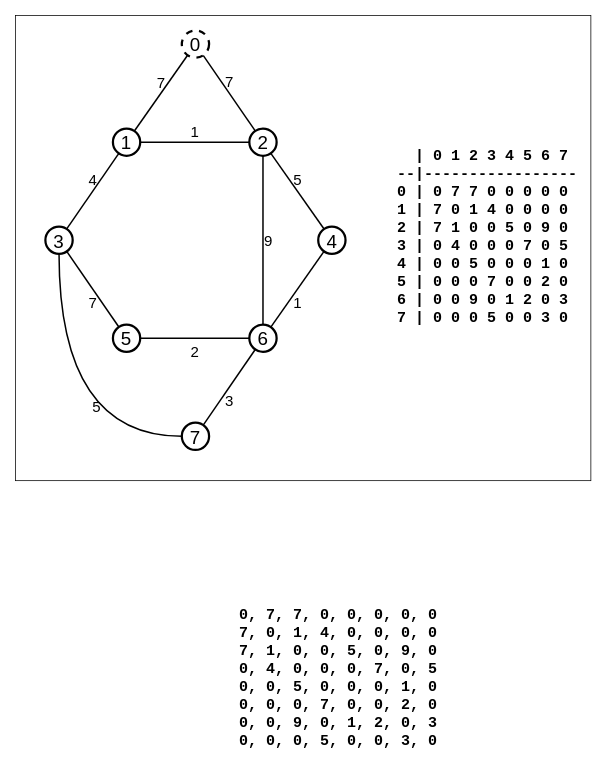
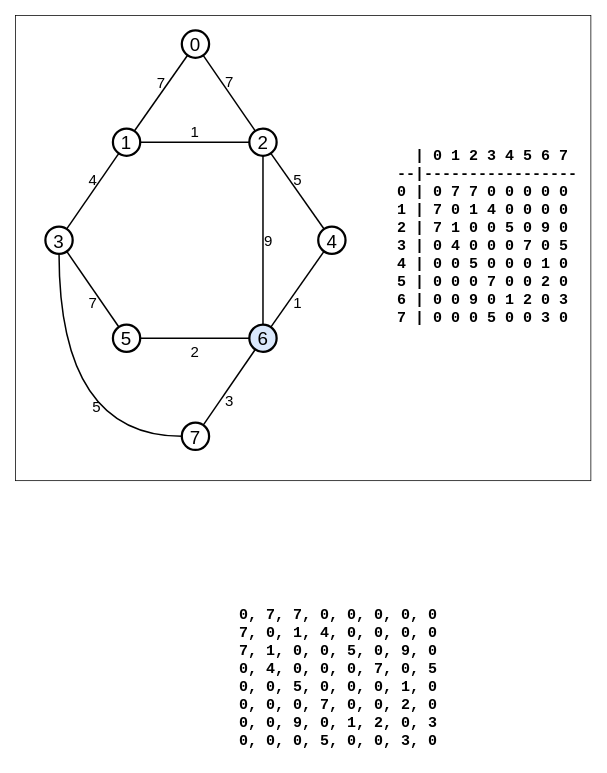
(195, 44) -> (195, 44)
(263, 338) -> (263, 338)
